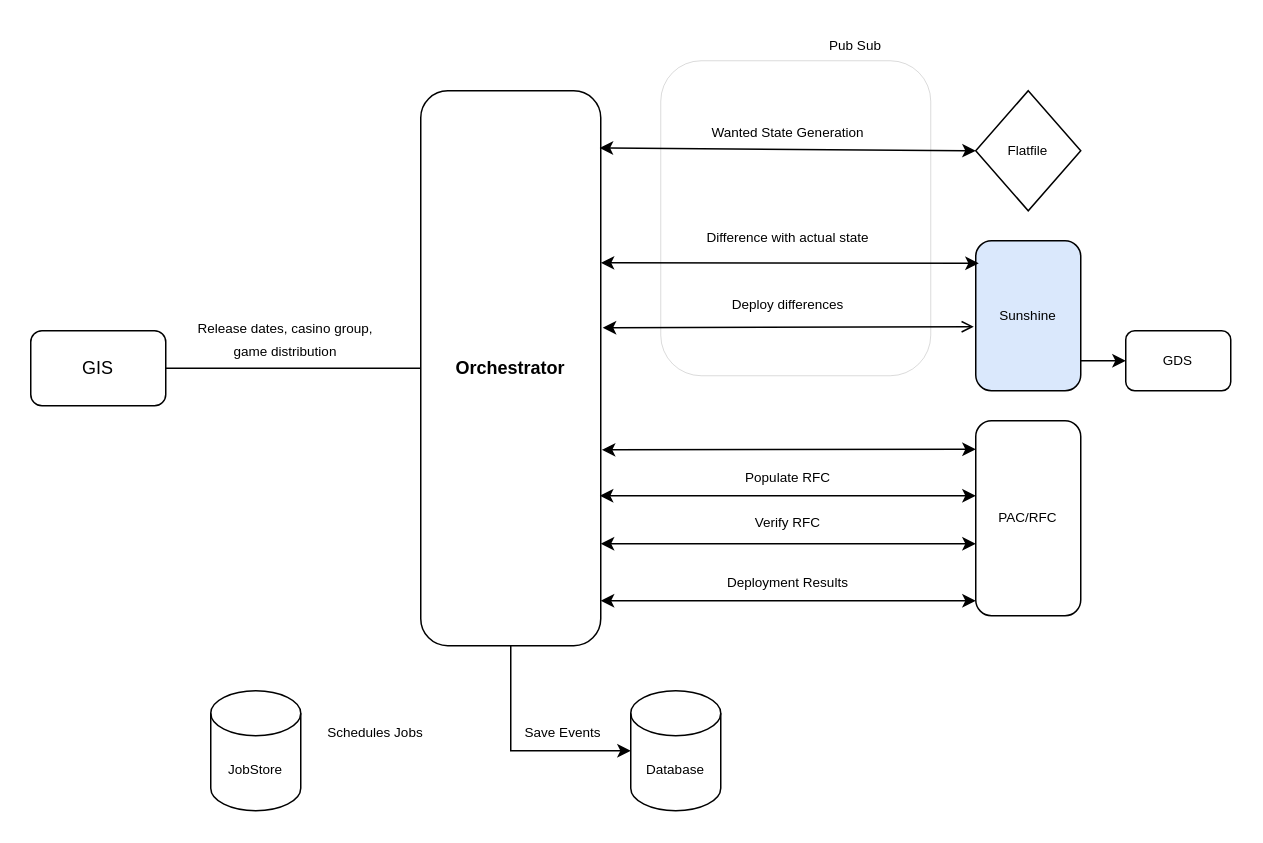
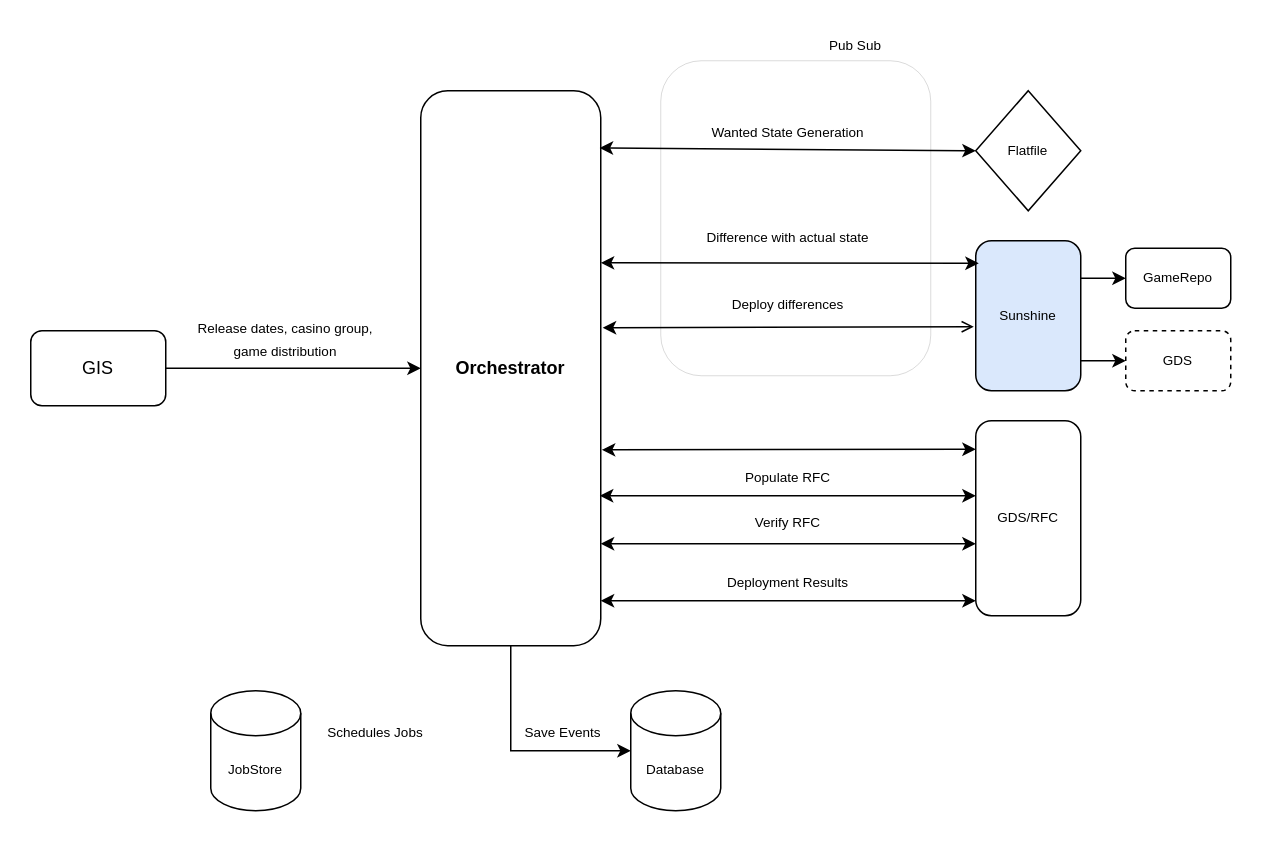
none -> (1098, 278)
none -> (1178, 278)
(1178, 361) -> (1178, 361)
(413, 368) -> (409, 368)
(1028, 518) -> (1028, 518)
